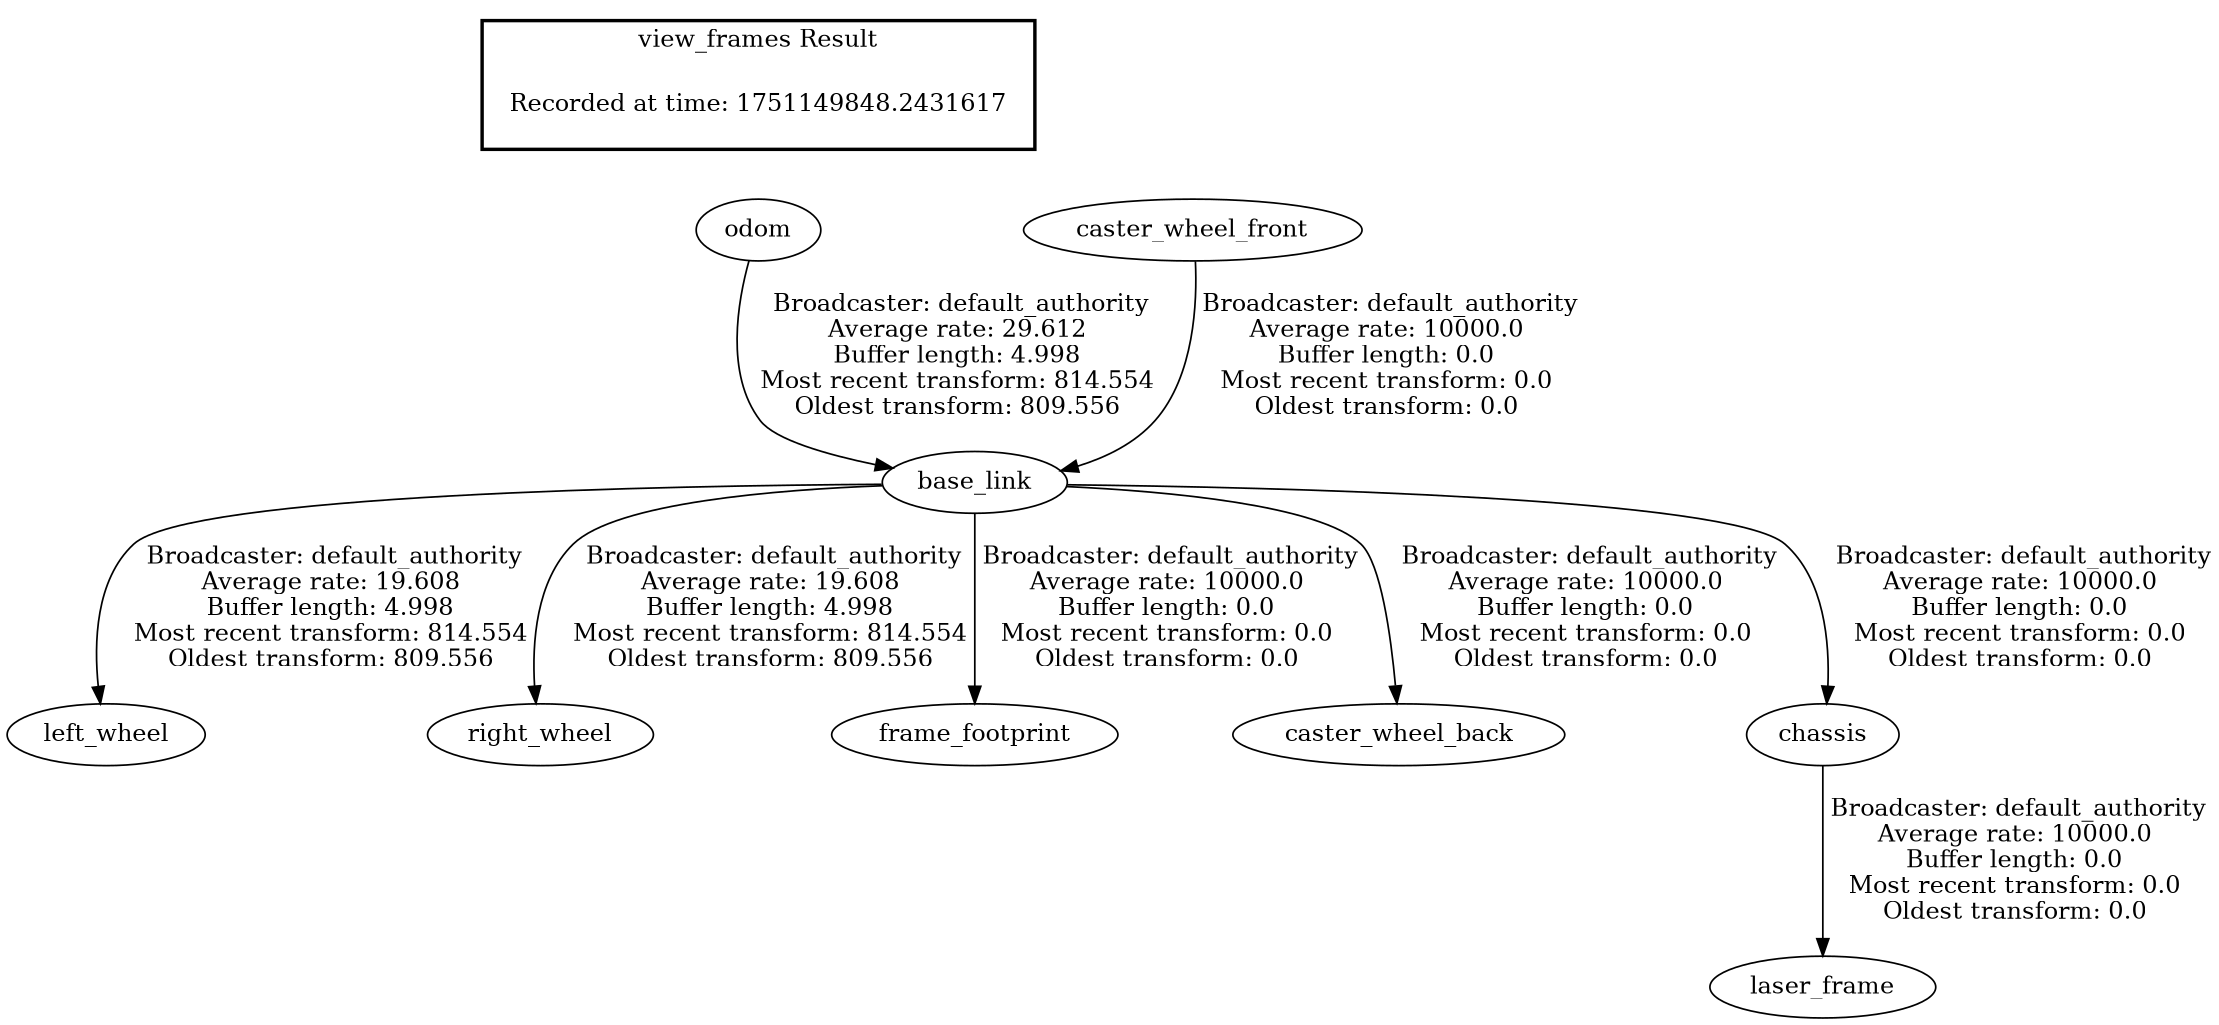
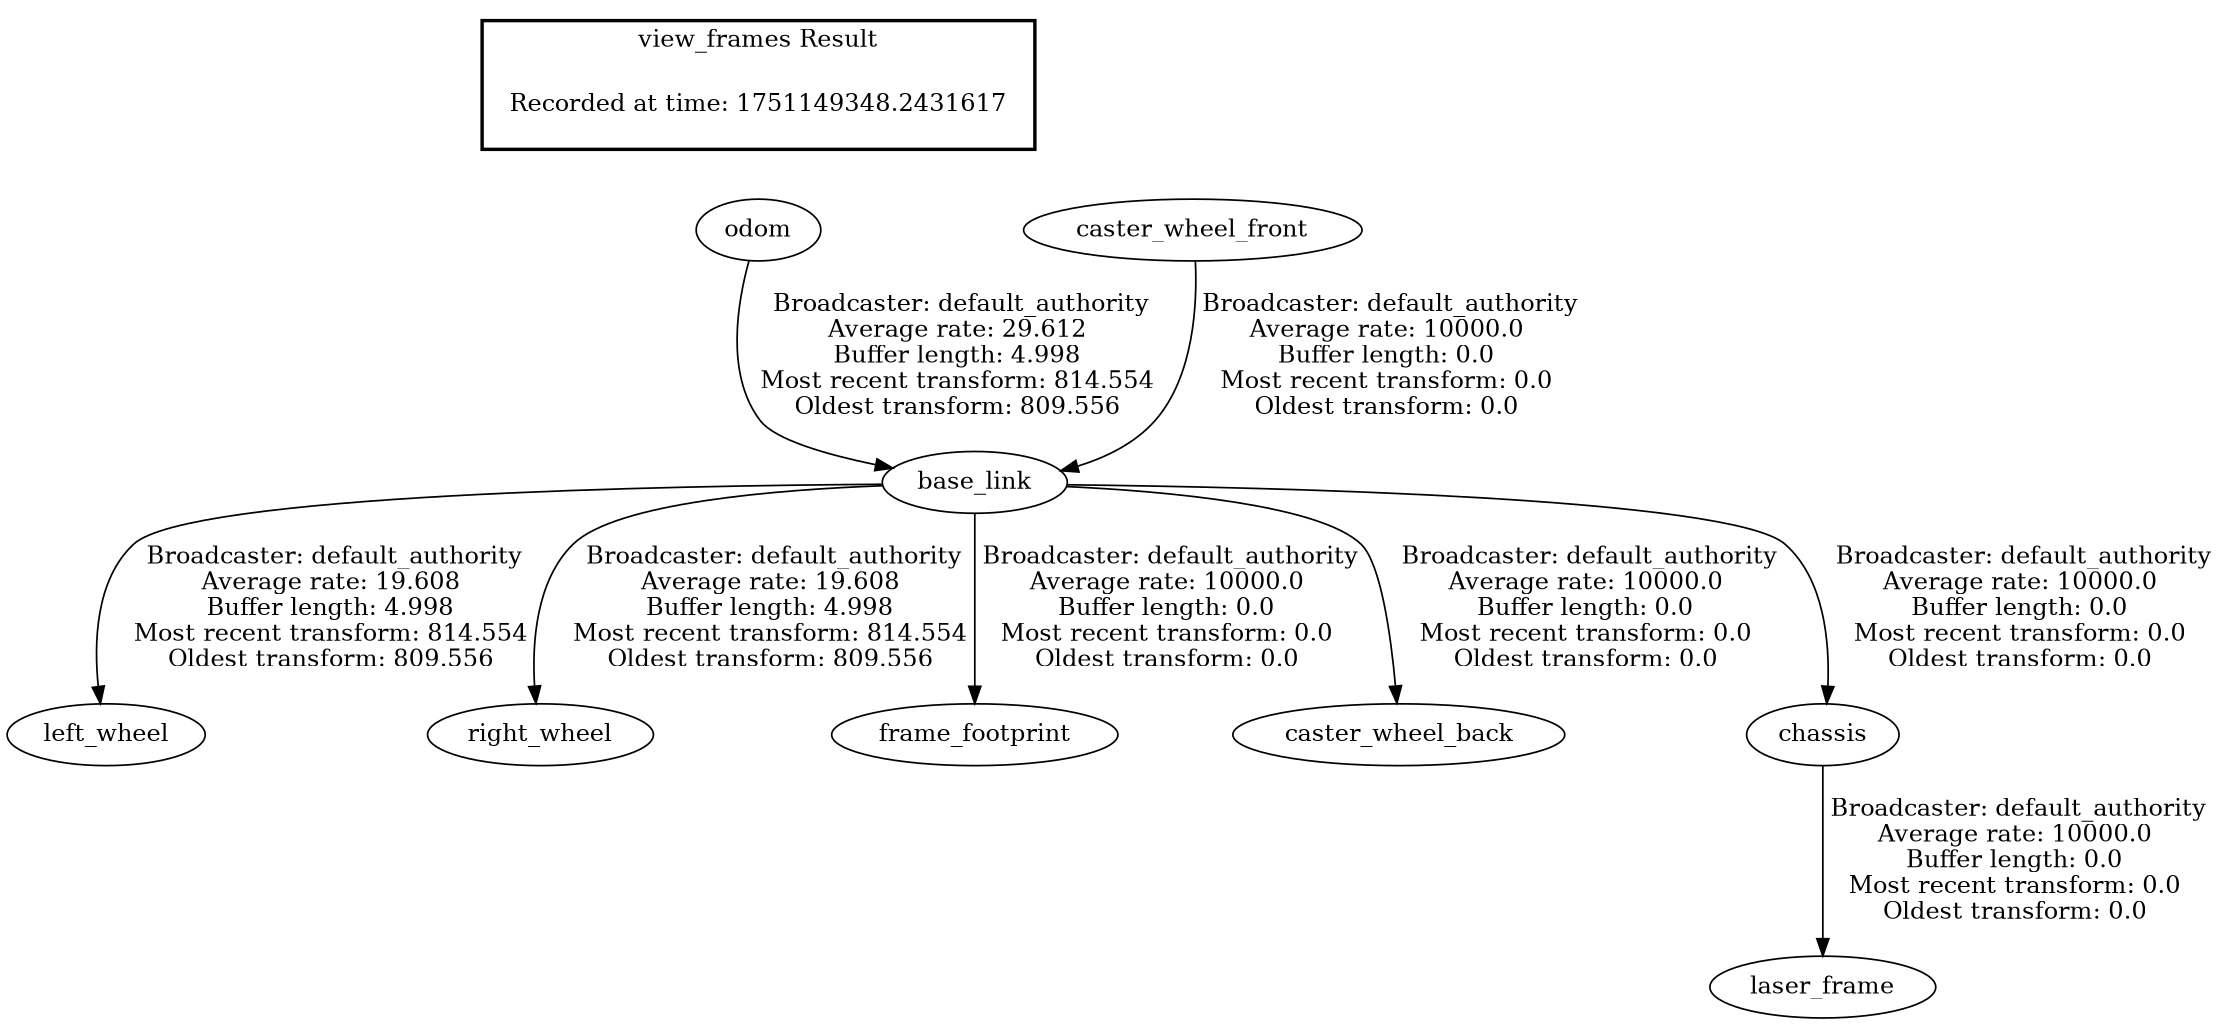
(758, 105) -> (758, 105)
